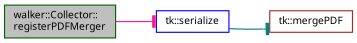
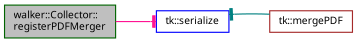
(246, 29) -> (252, 14)
